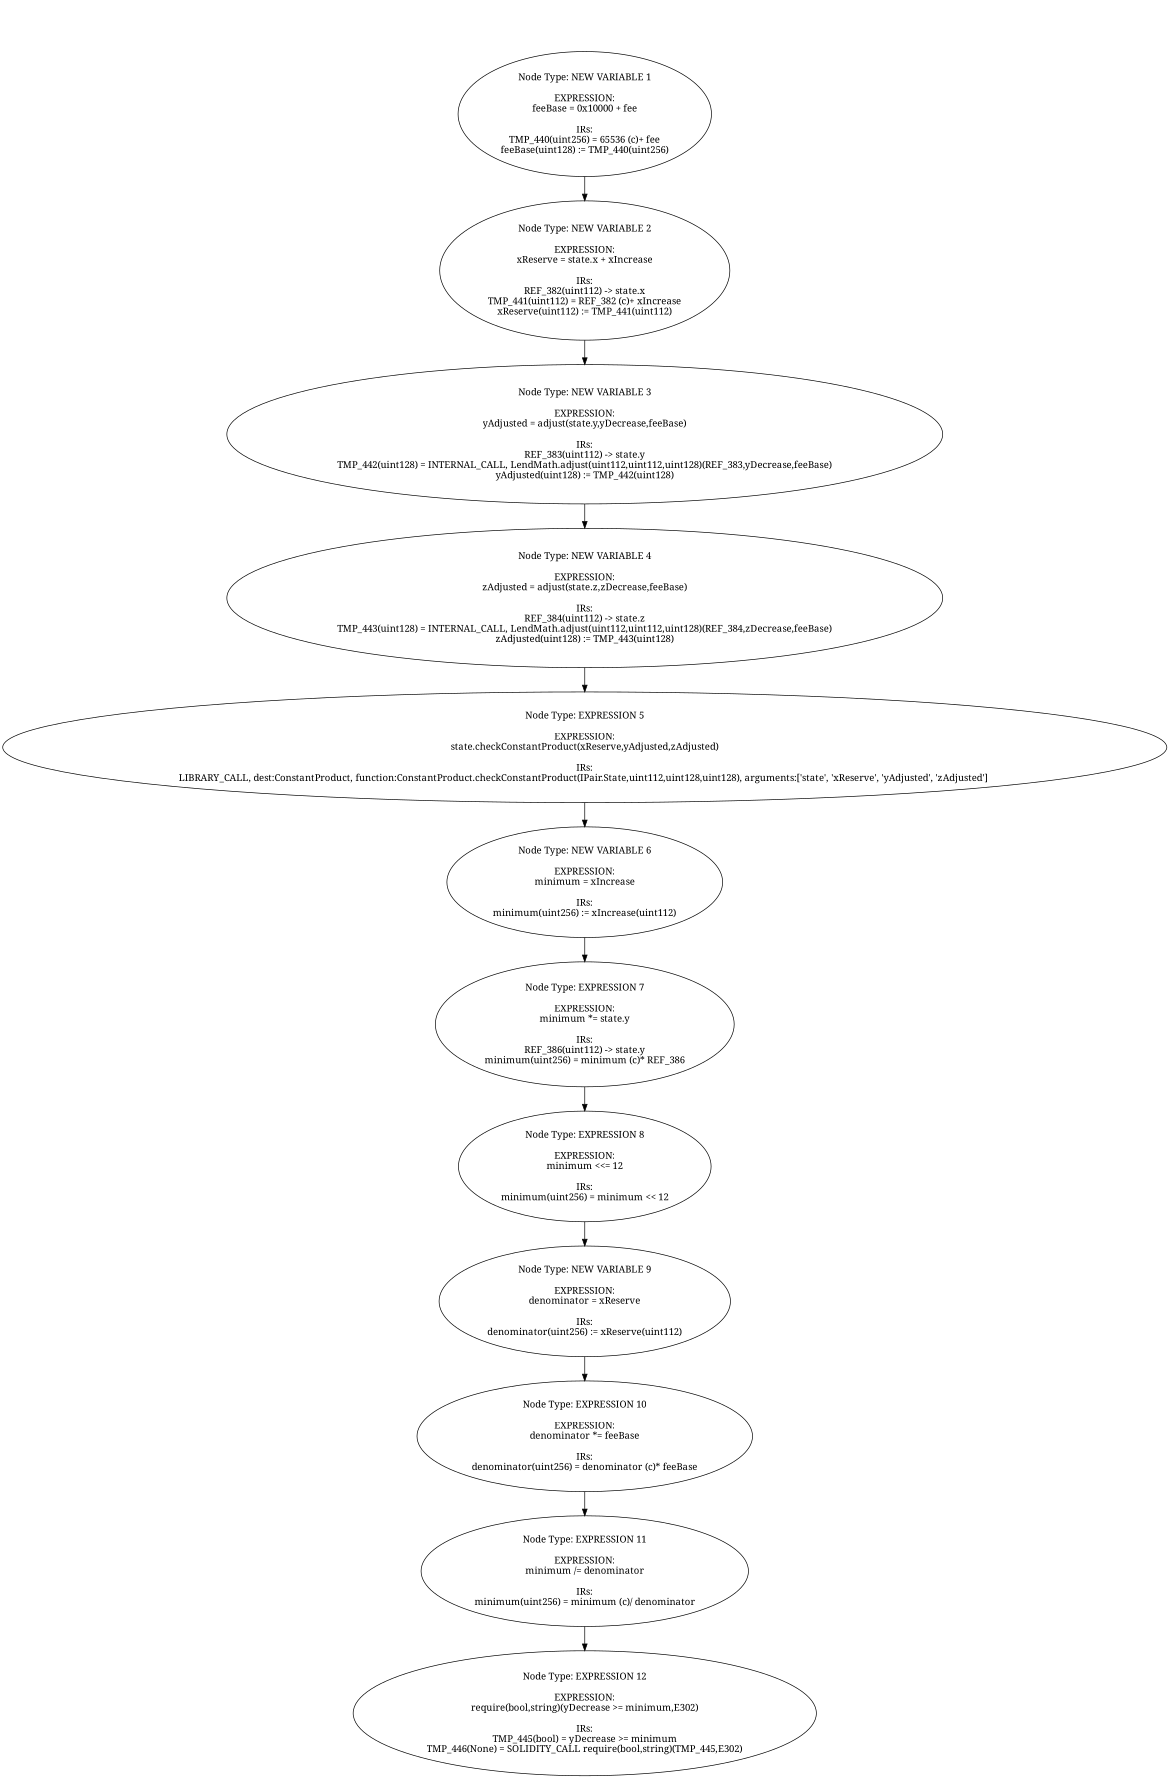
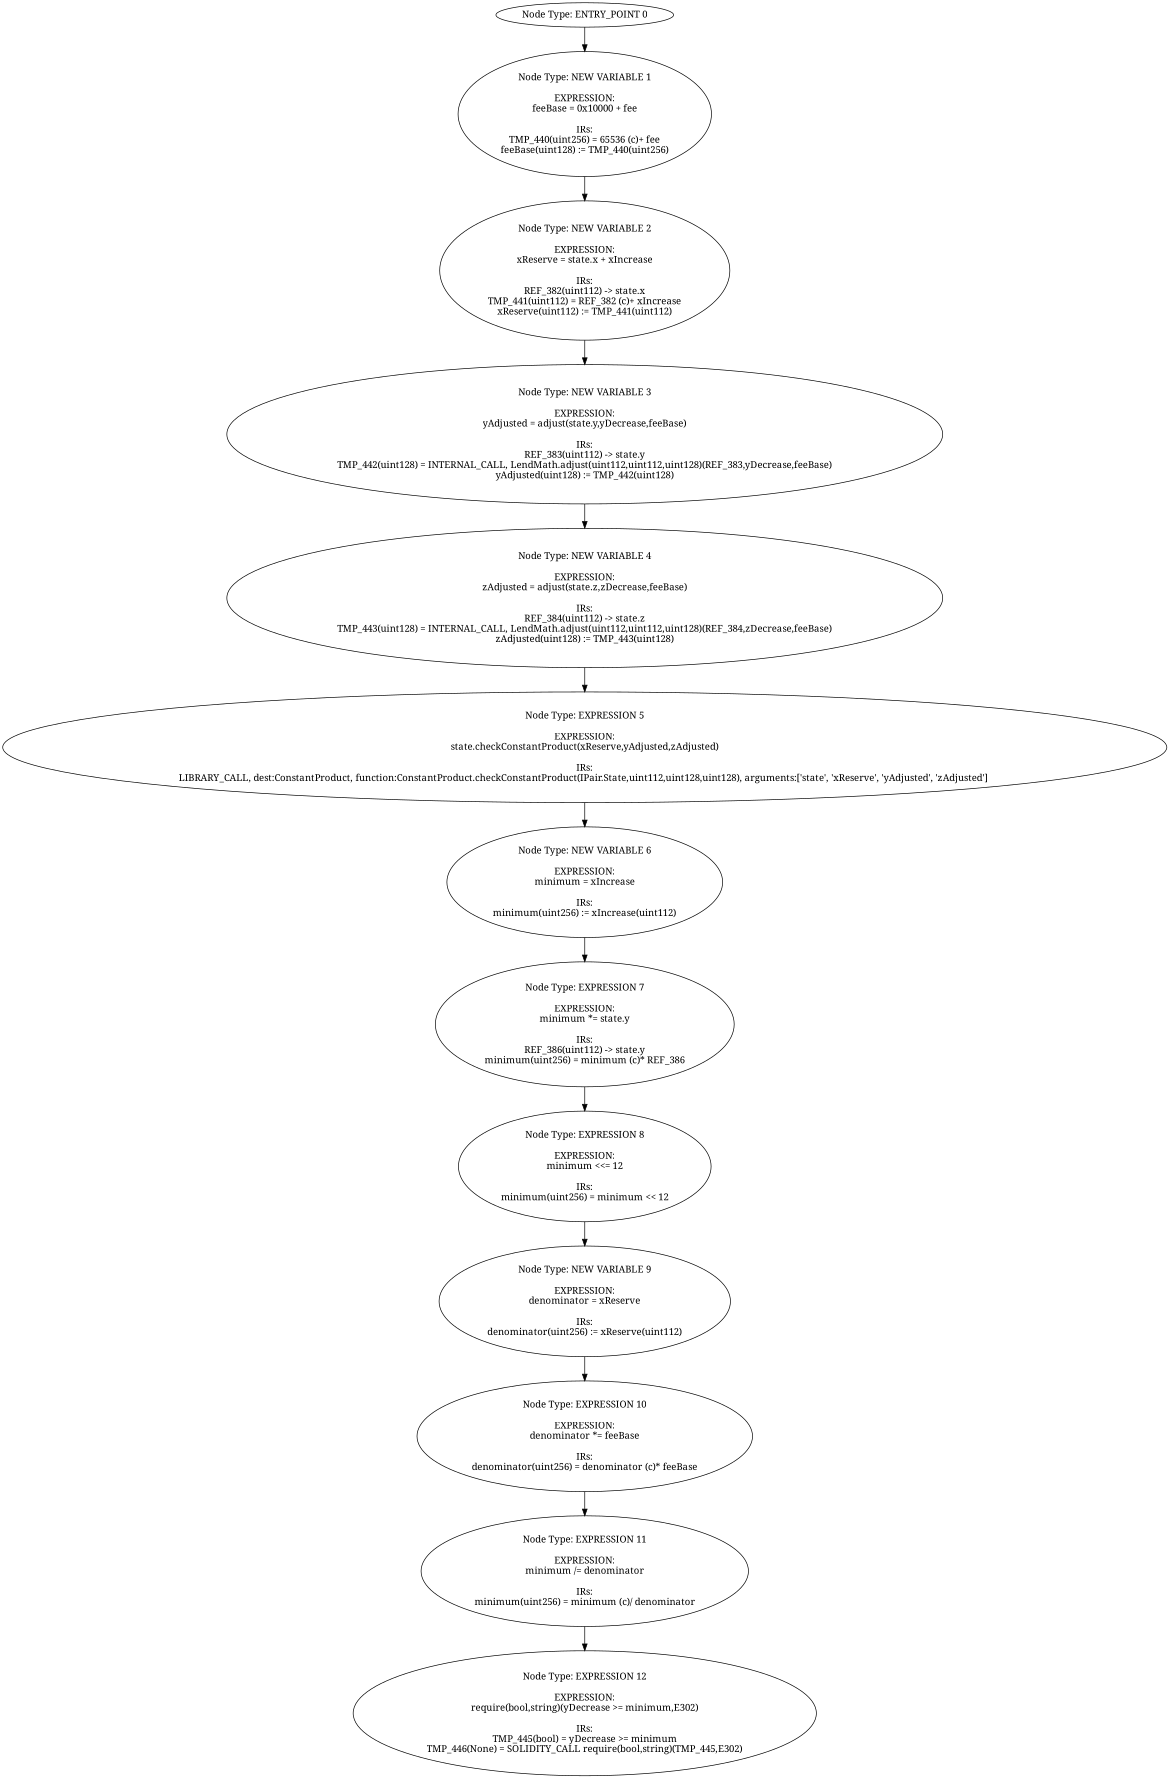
none -> (585, 15)
